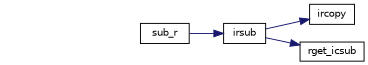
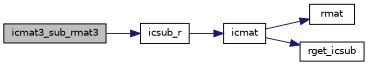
(332, 14) -> (332, 14)
none -> (55, 33)
(165, 33) -> (165, 33)
(245, 33) -> (245, 33)
